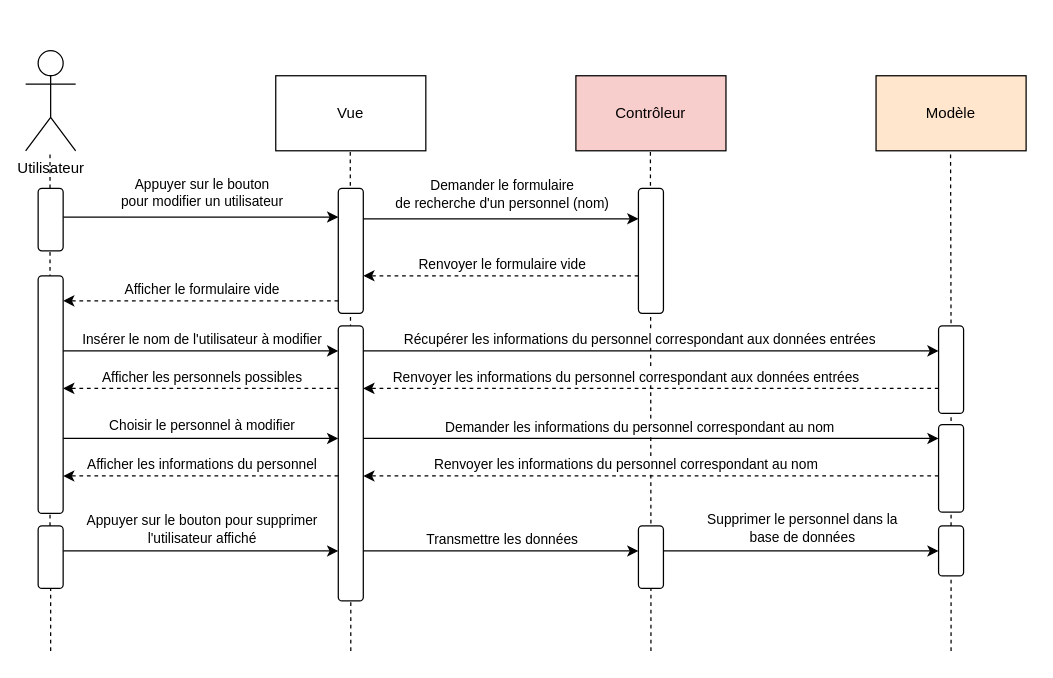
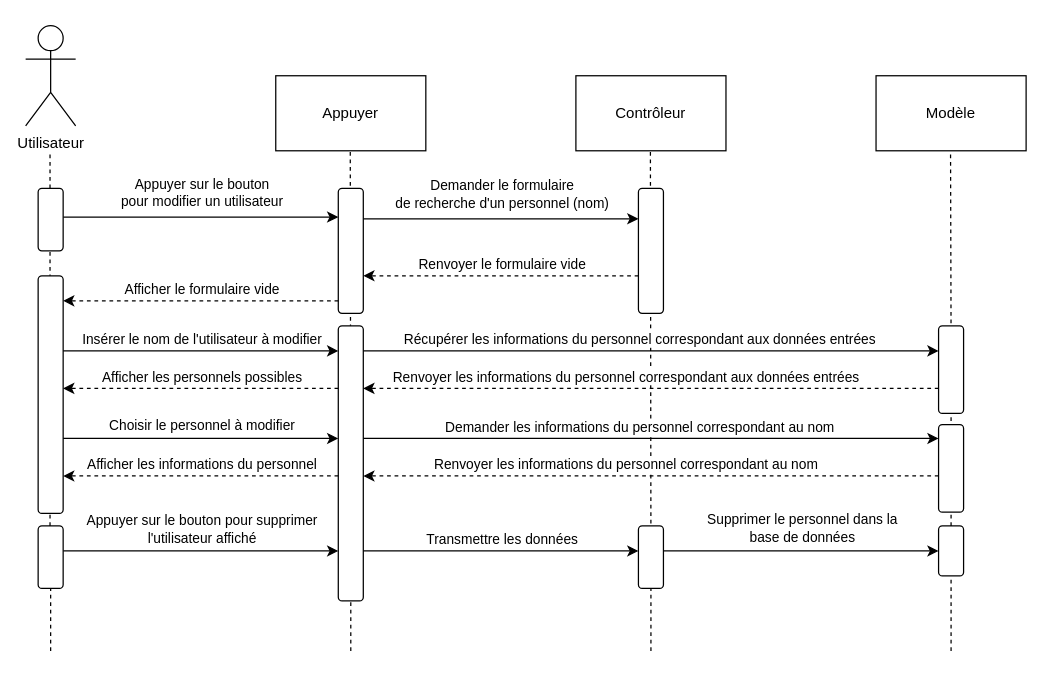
(51, 101) -> (51, 76)
(351, 113) -> (351, 113)
(651, 113) -> (651, 113)
(951, 113) -> (951, 113)
